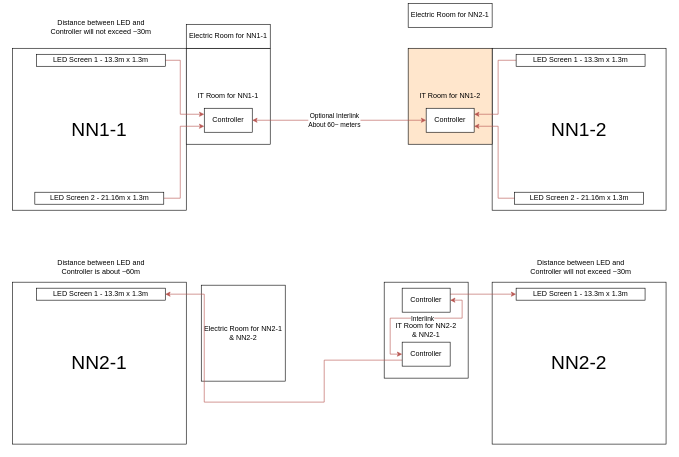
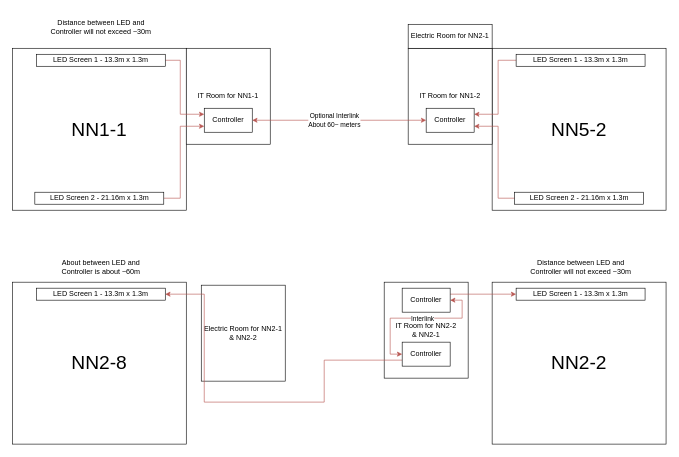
(450, 15) -> (450, 36)
(228, 36) -> none
(450, 96) -> (450, 96)
(579, 129) -> (579, 129)
(101, 267) -> (101, 267)
(99, 363) -> (99, 363)
